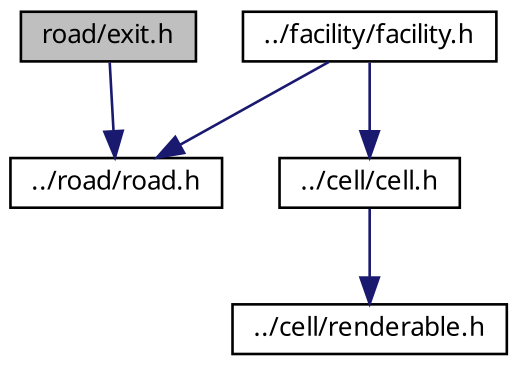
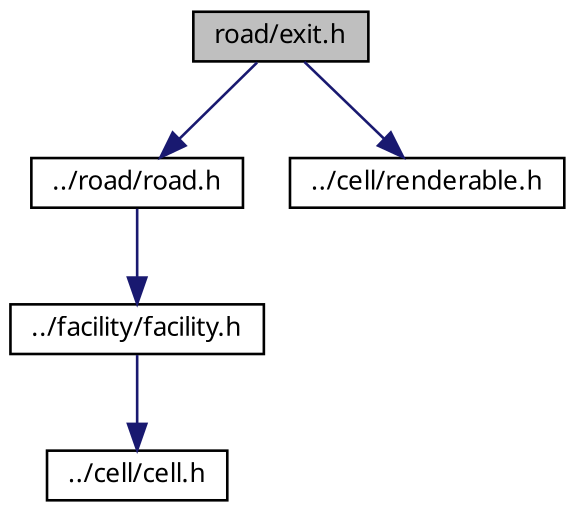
(254, 103) -> (137, 243)
(370, 243) -> (344, 100)
